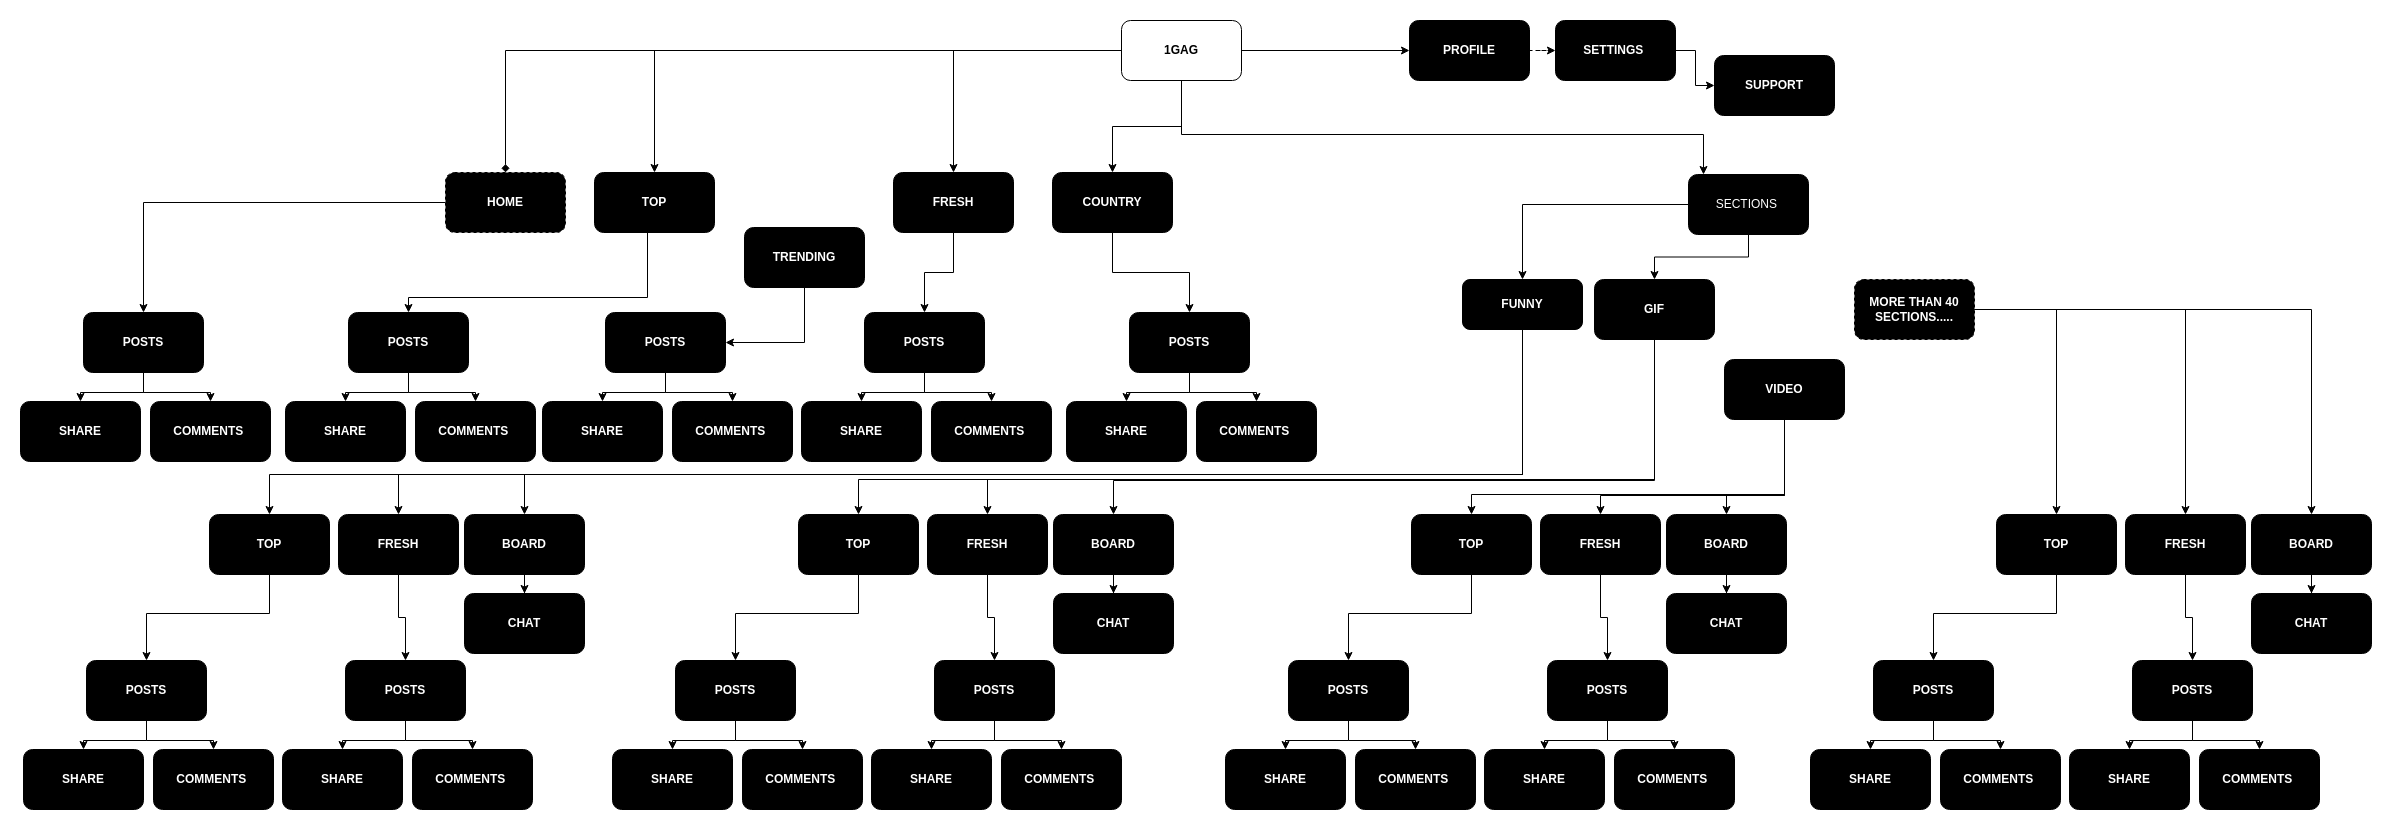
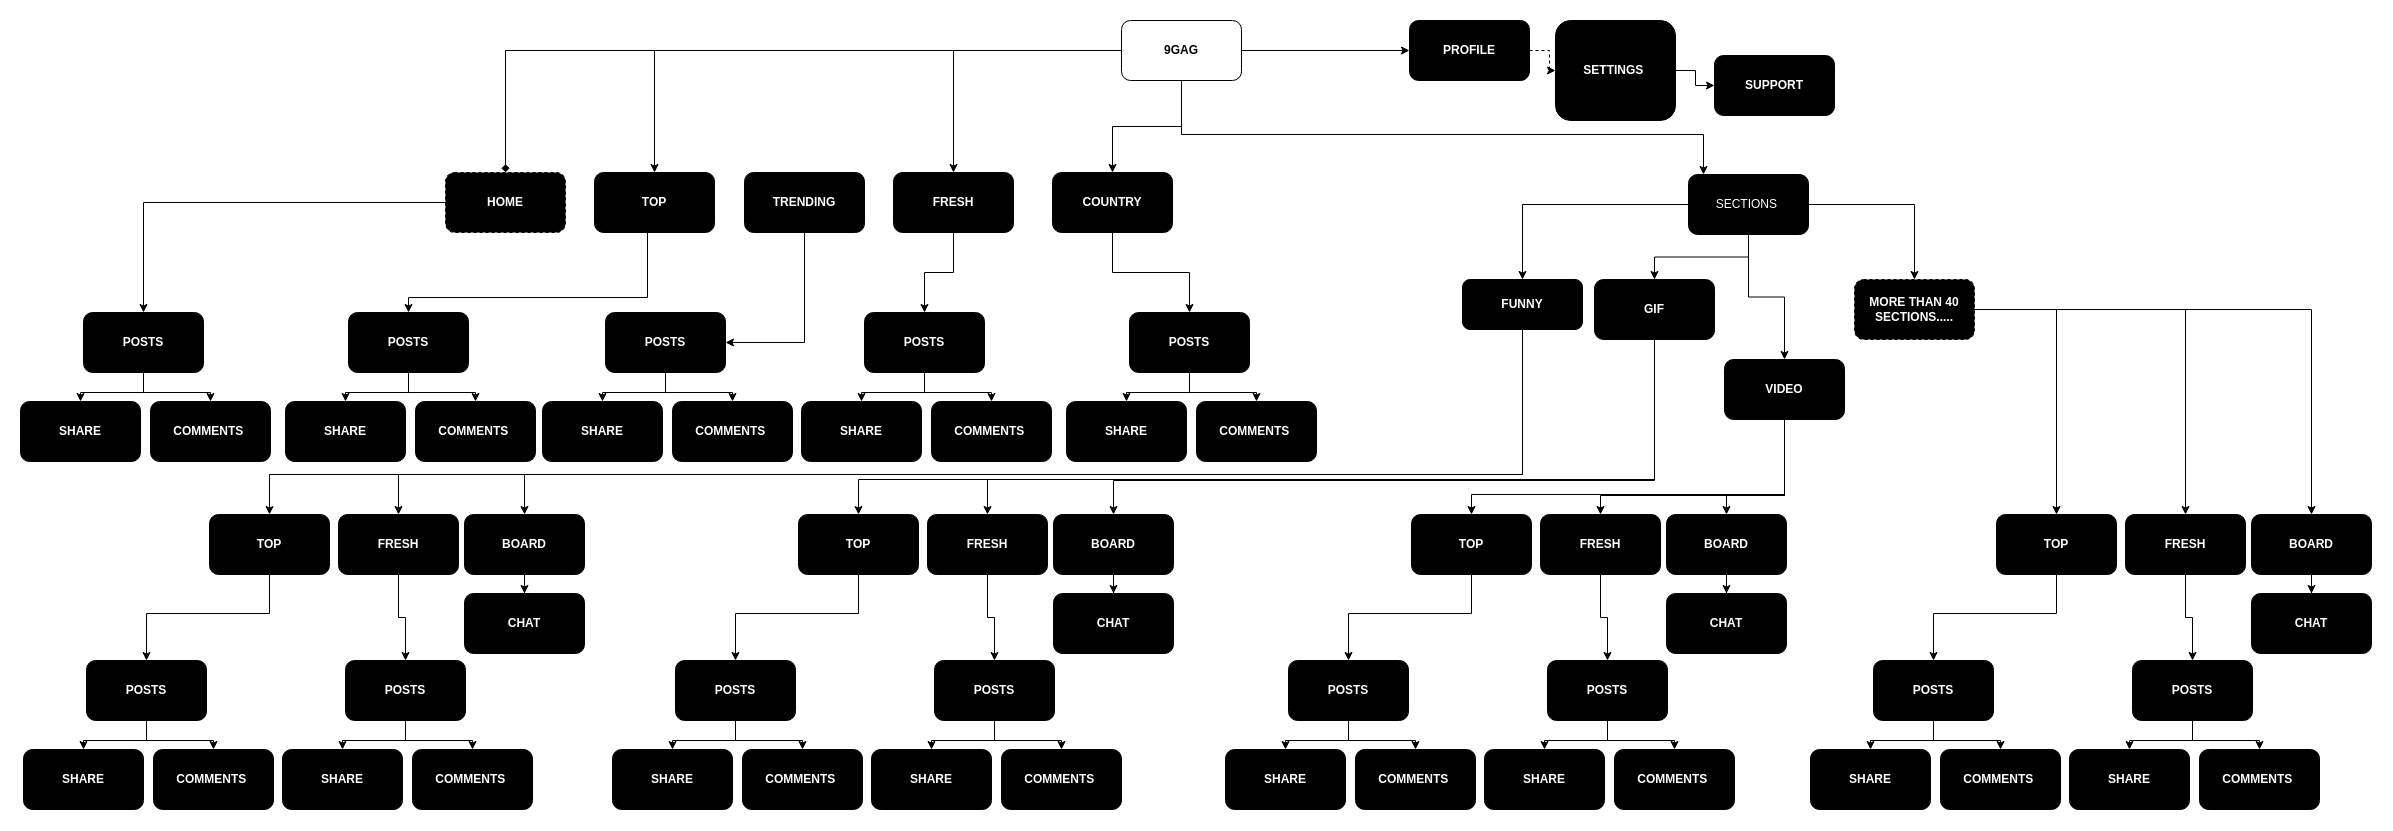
(1182, 51) -> (1182, 51)
(1616, 51) -> (1616, 71)
none -> (1896, 205)
(805, 258) -> (805, 203)
none -> (1776, 297)
